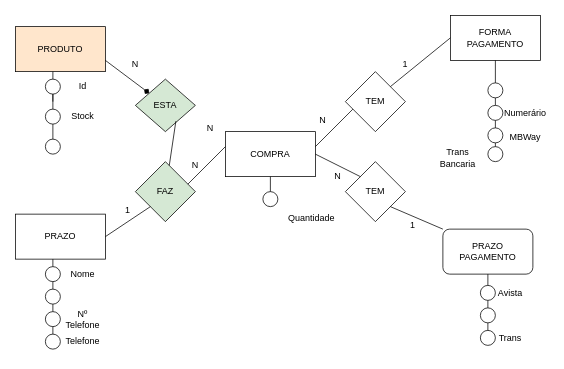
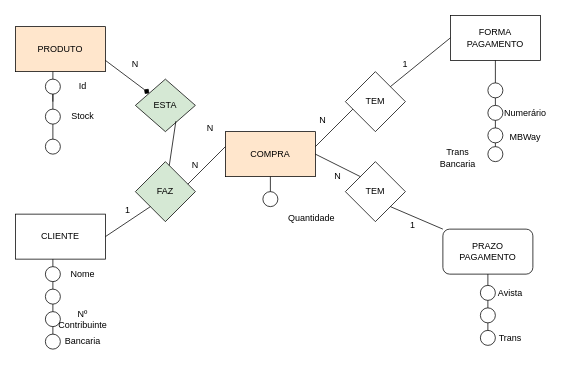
(270, 154) -> (270, 154)
(60, 237) -> (60, 237)
(83, 319) -> (83, 319)
(83, 342) -> (83, 342)
